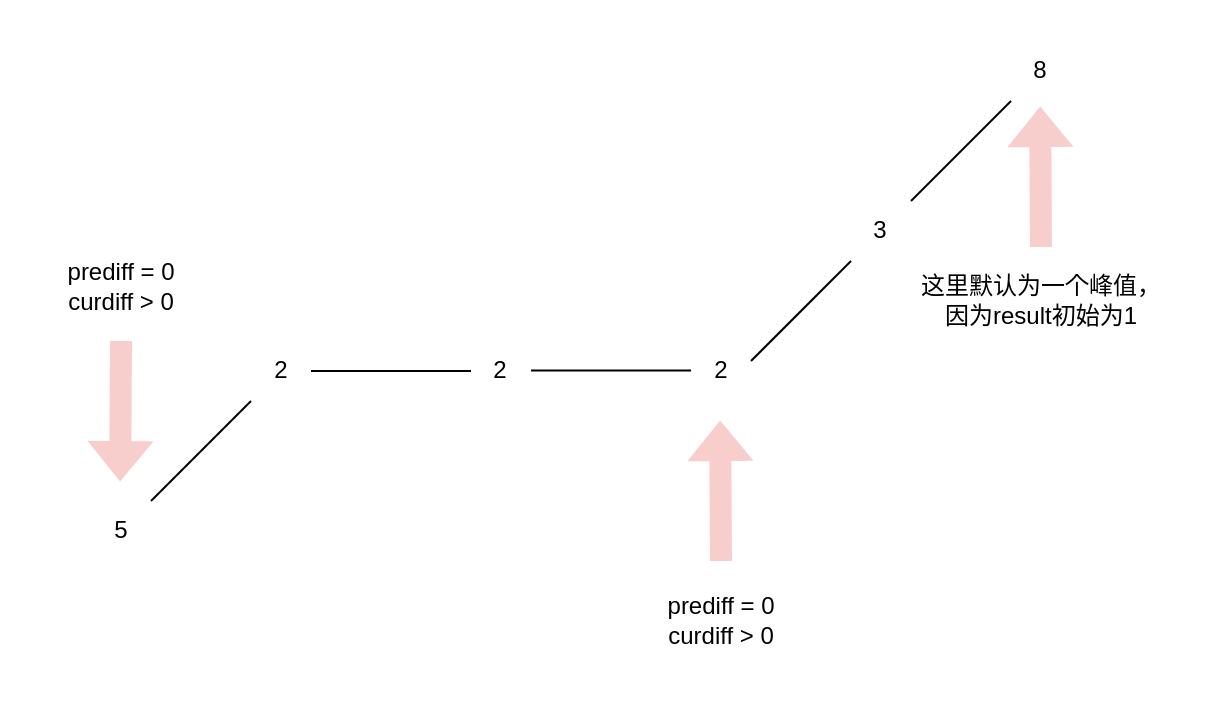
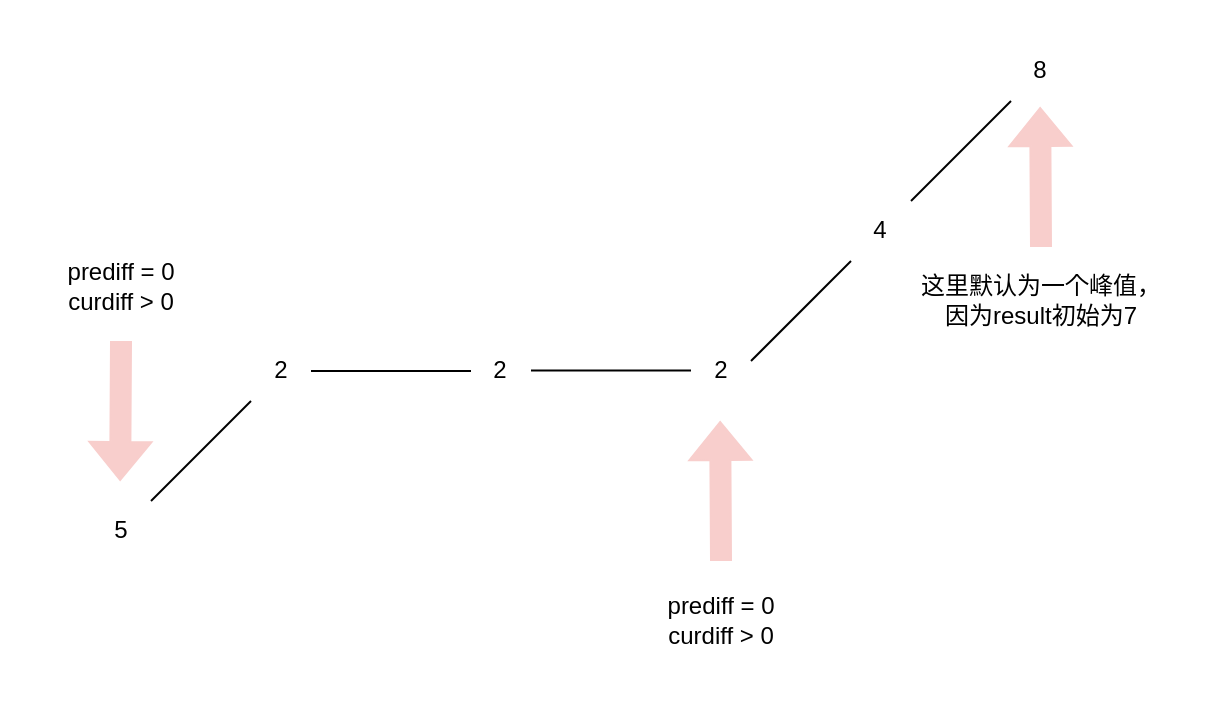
(881, 231) -> (881, 231)
(1042, 301) -> (1042, 301)
